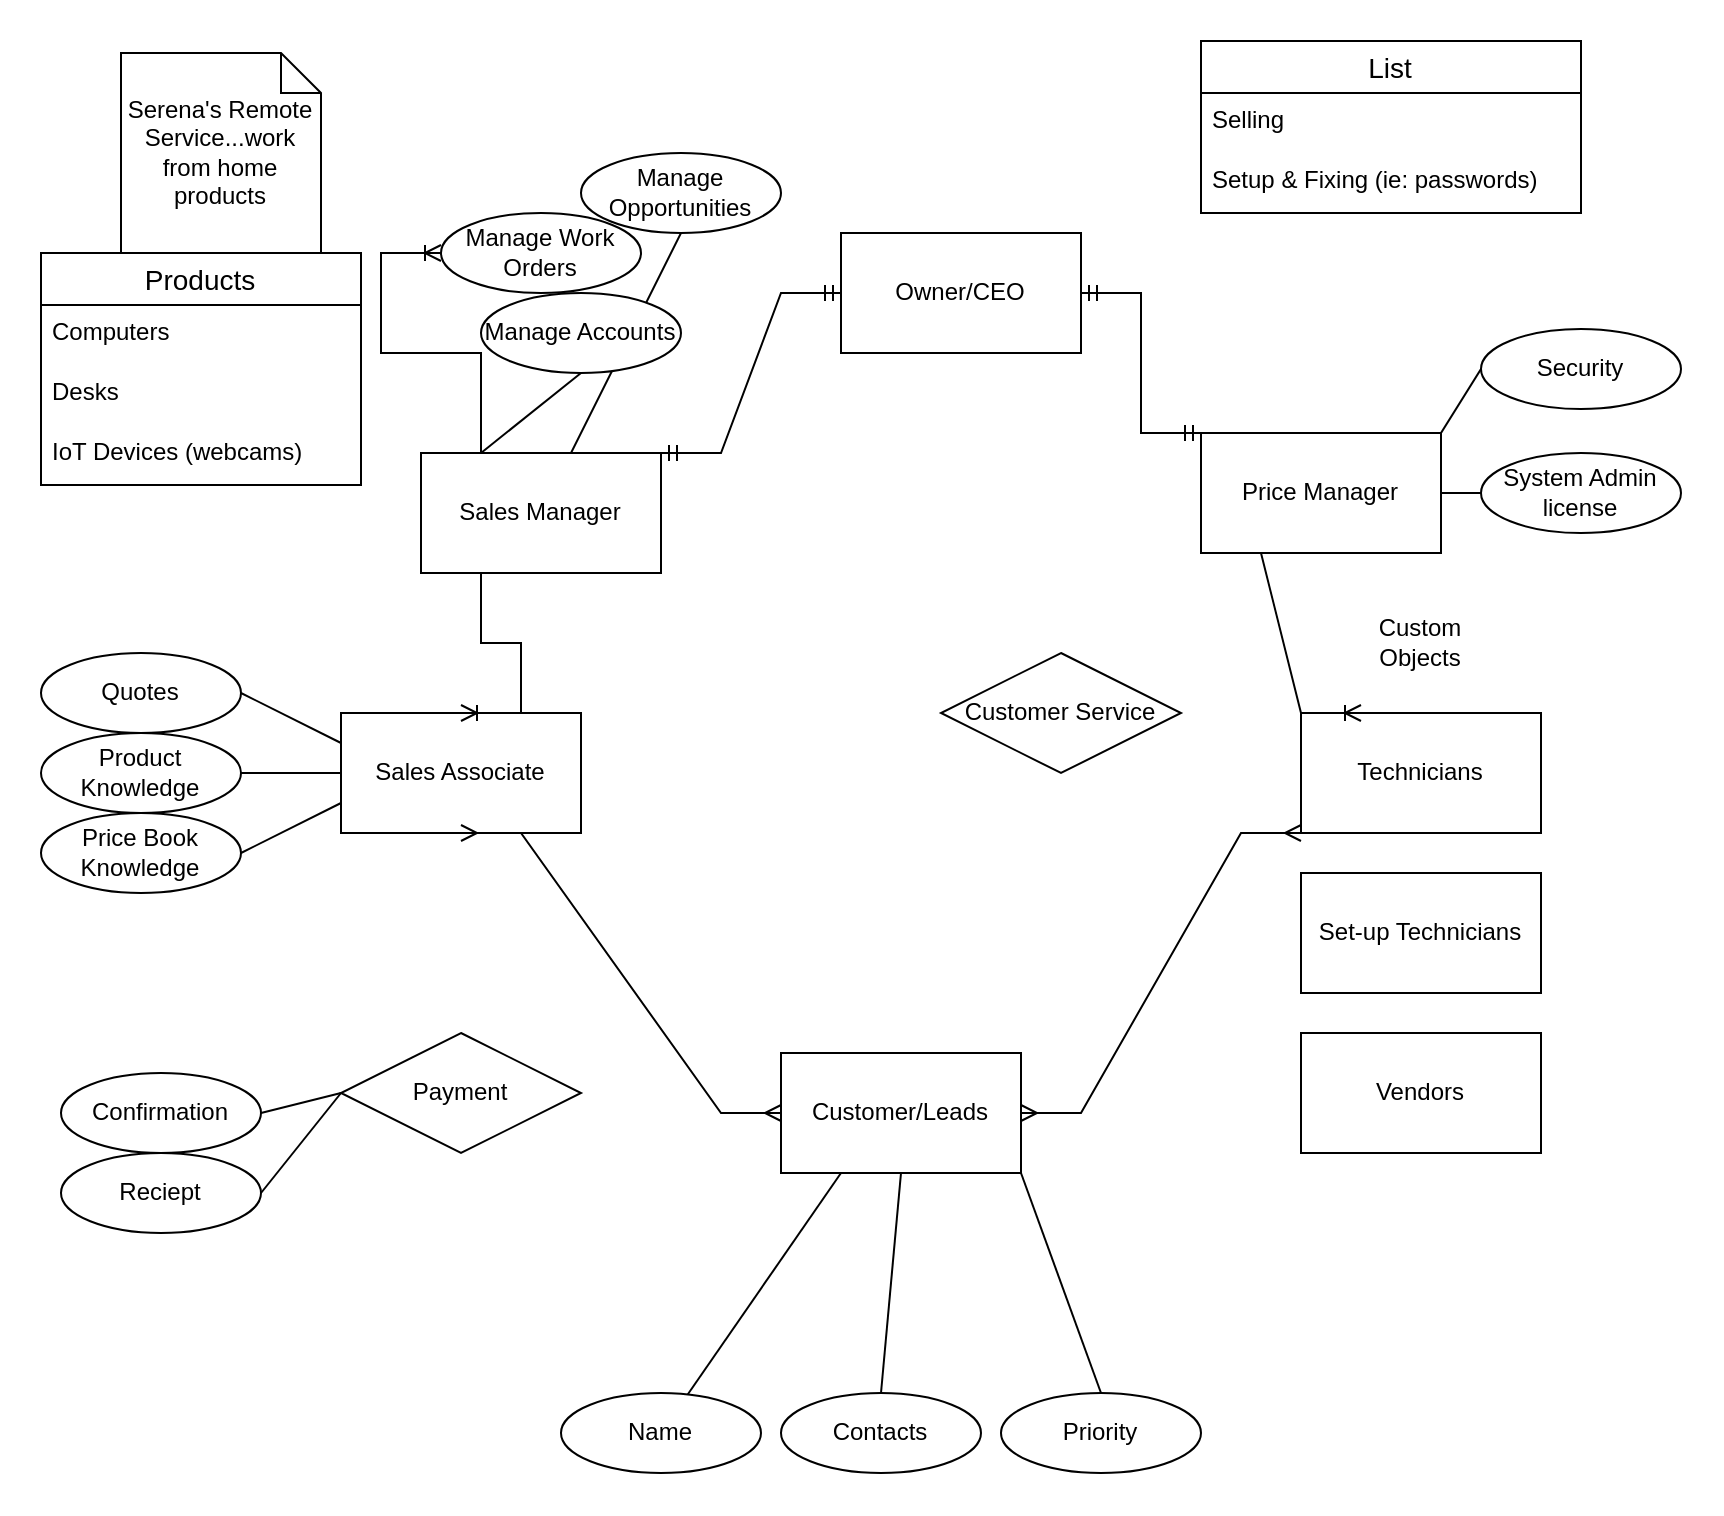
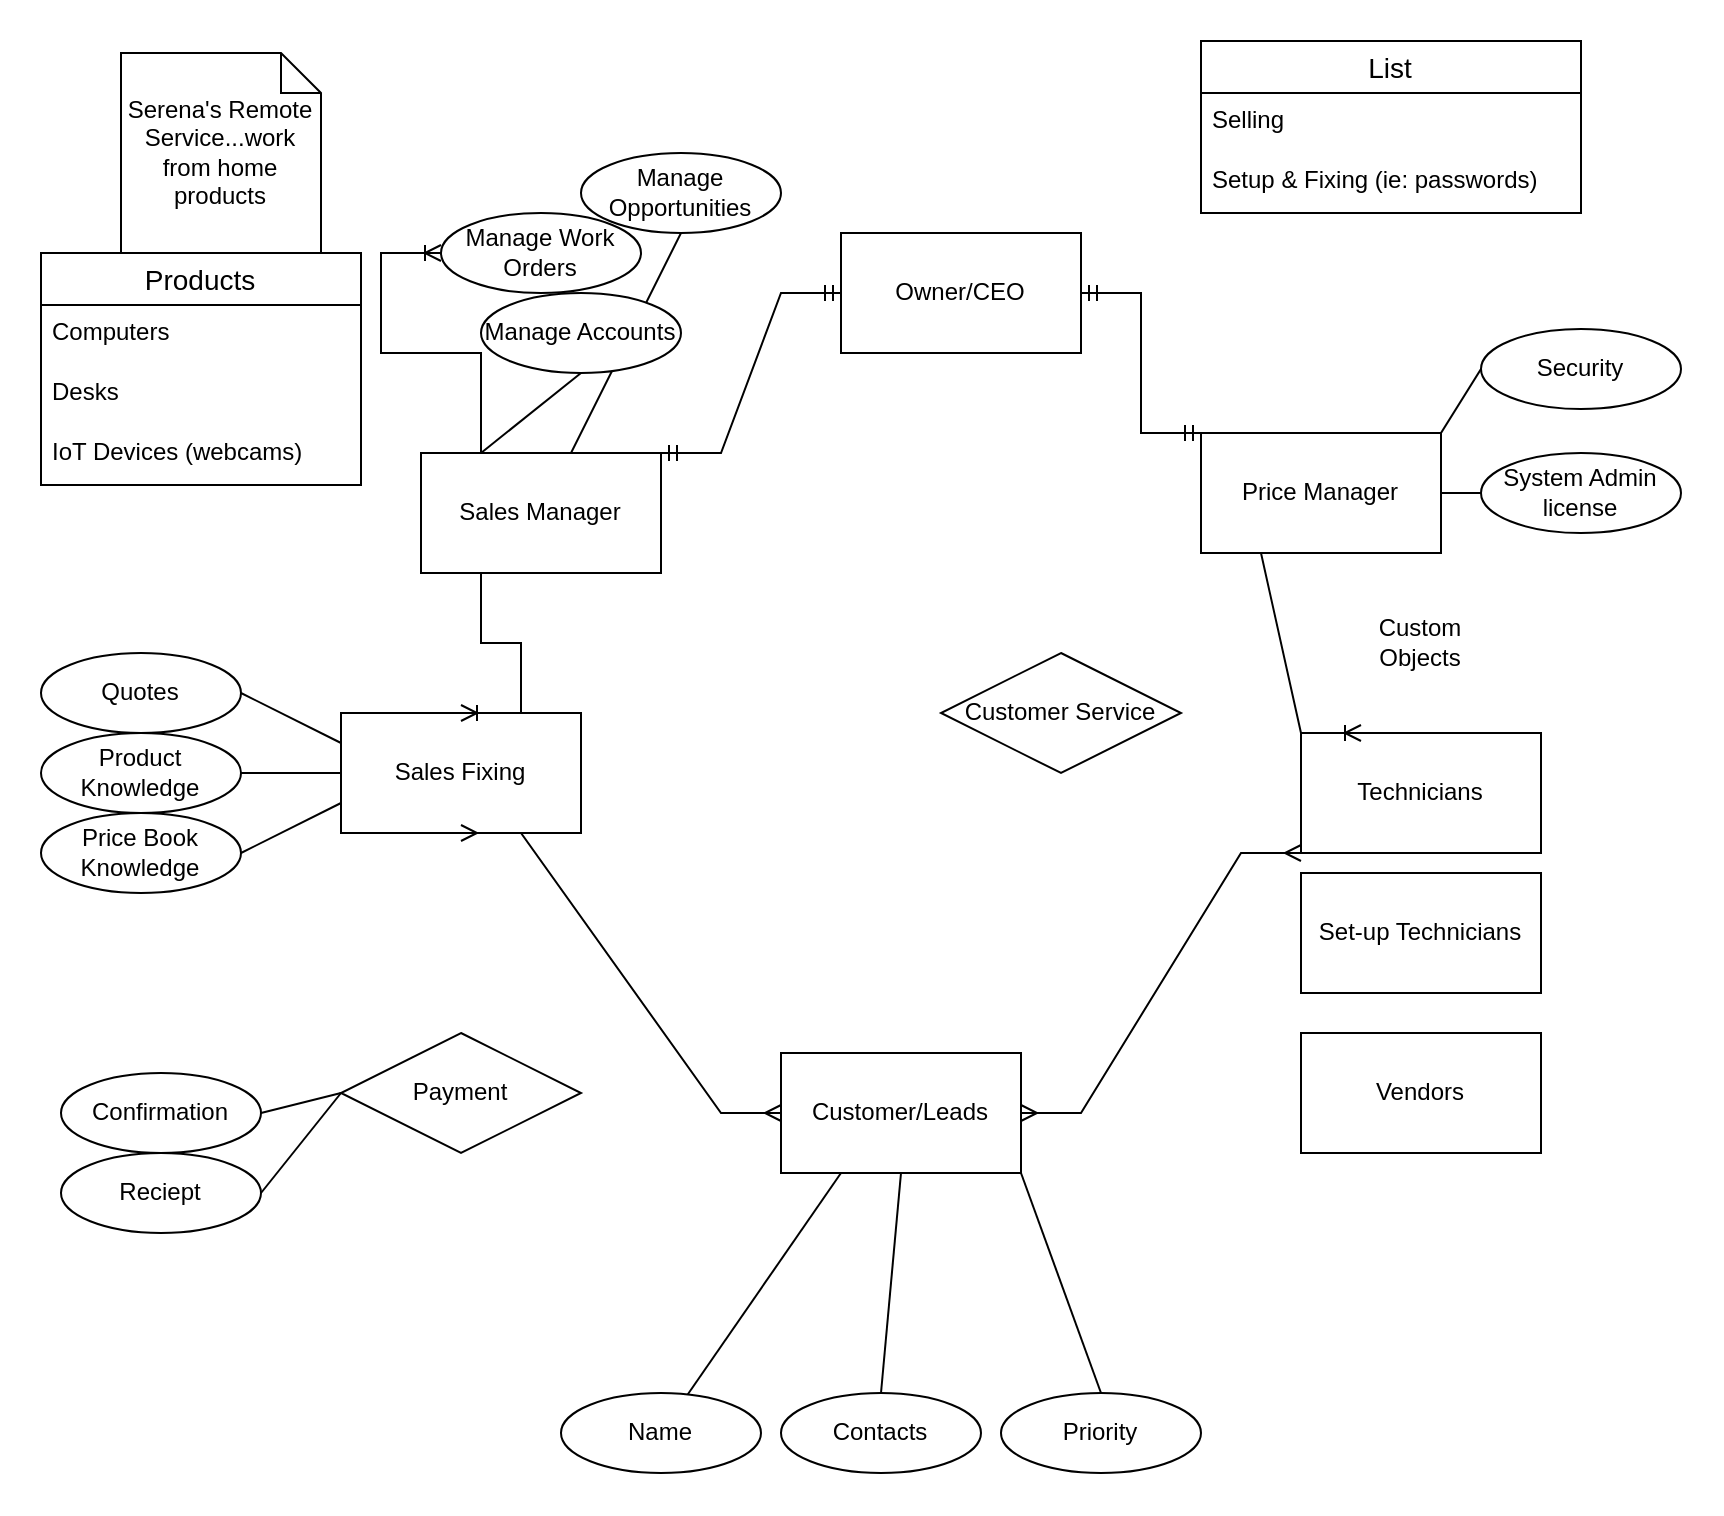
(461, 773) -> (461, 773)
(1421, 773) -> (1421, 793)
